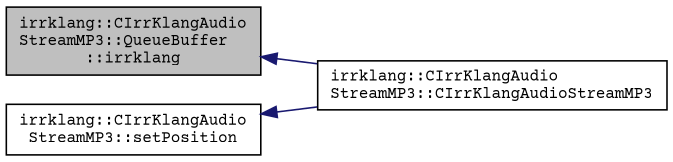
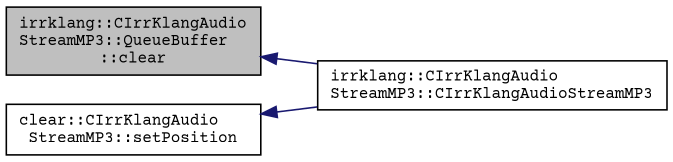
(134, 41) -> (134, 41)
(134, 130) -> (134, 130)
